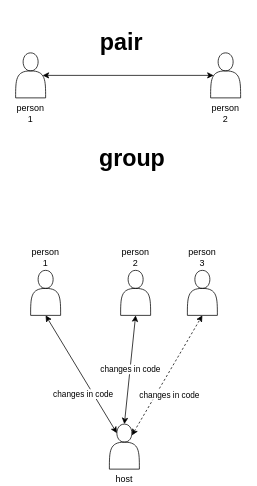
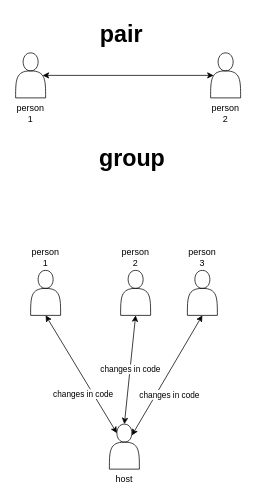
(124, 42) -> (124, 34)
(178, 356) -> (178, 356)
